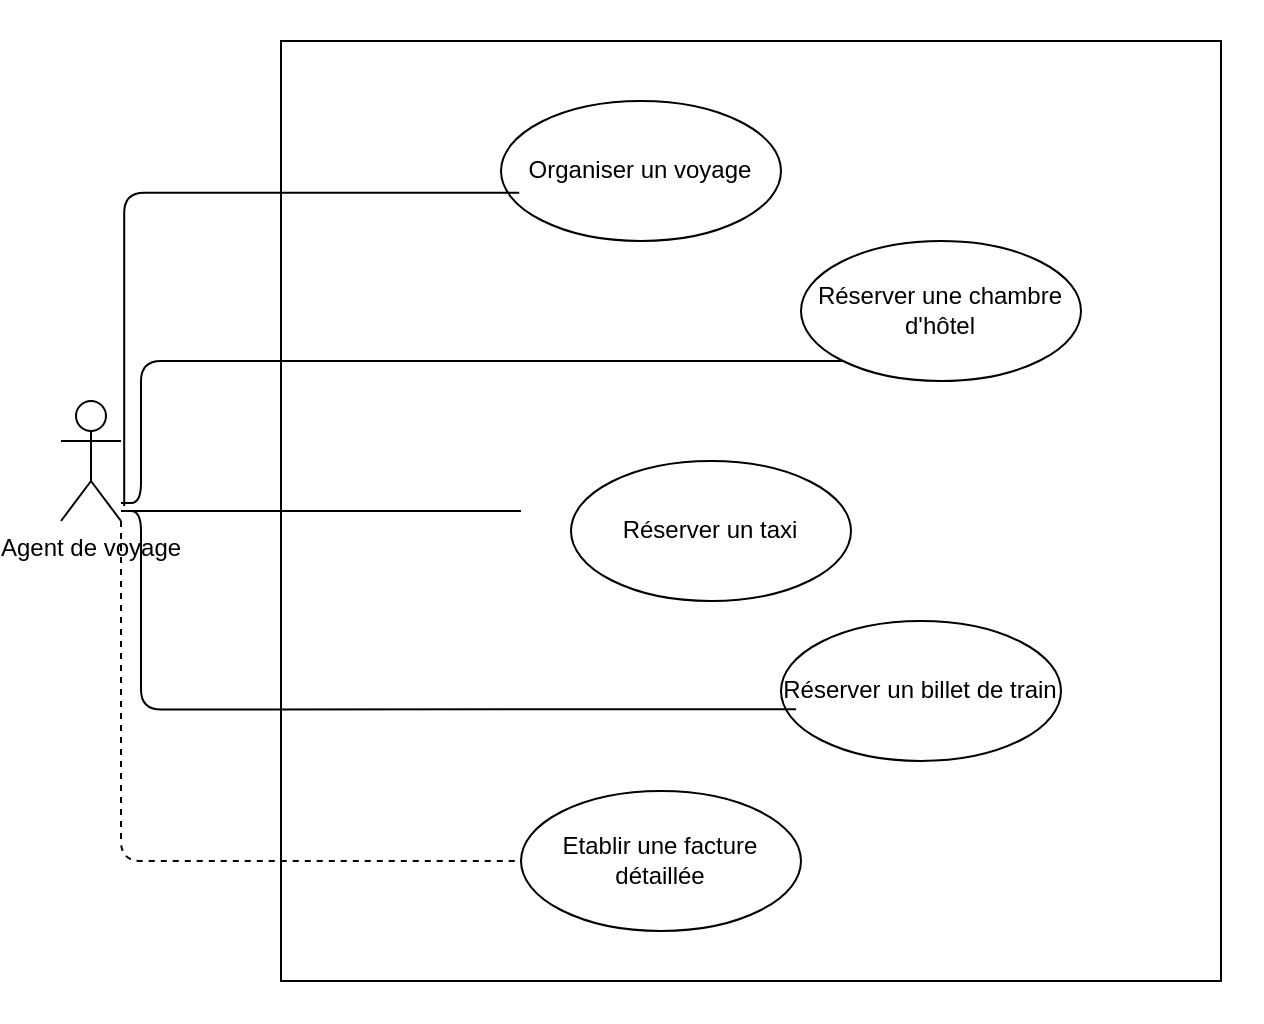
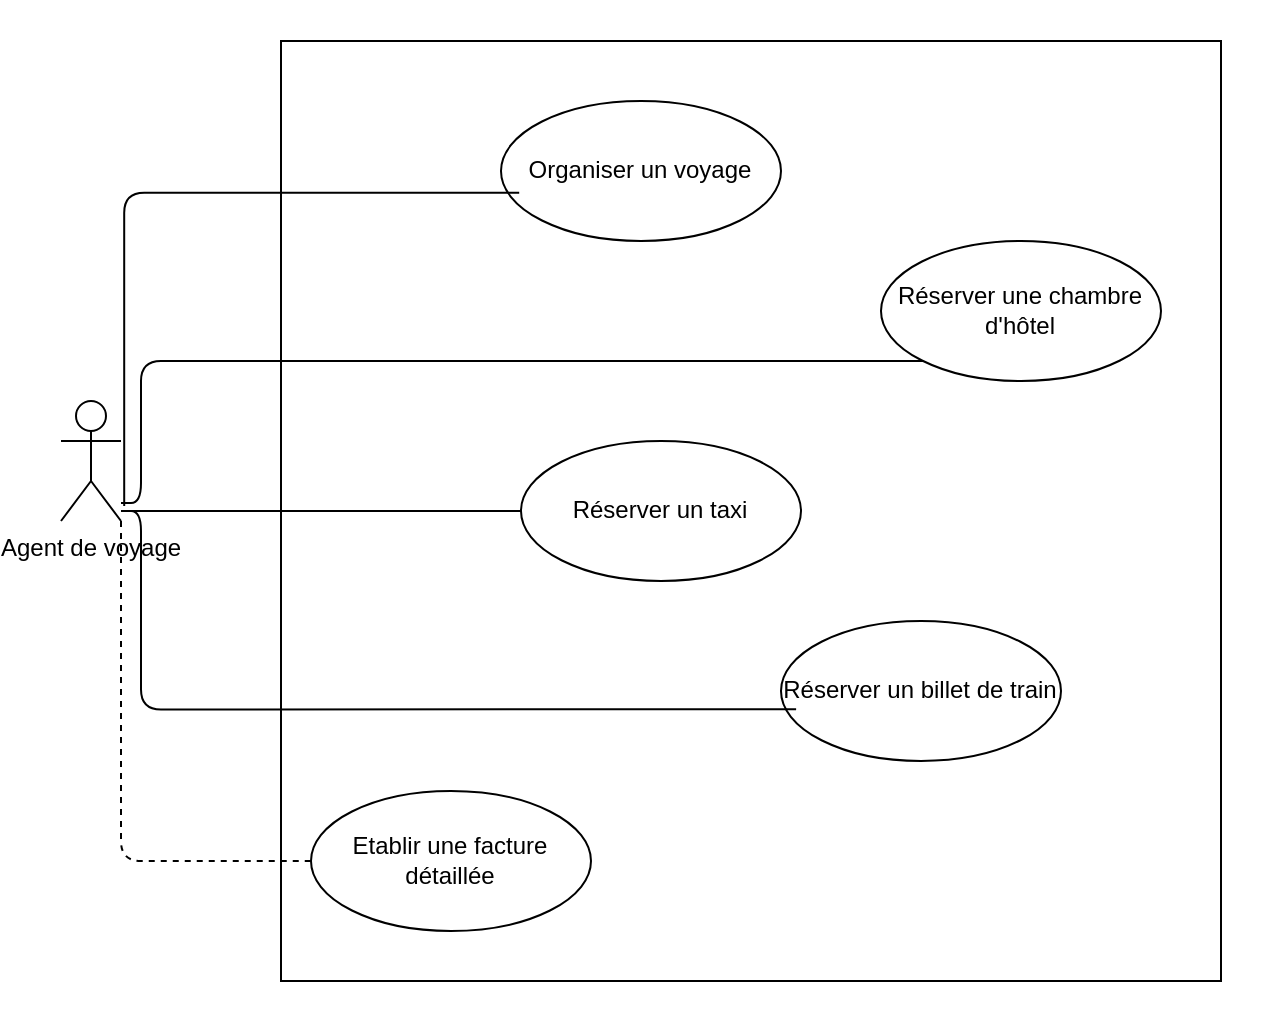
(941, 311) -> (1021, 311)
(711, 531) -> (661, 511)
(661, 861) -> (451, 861)
